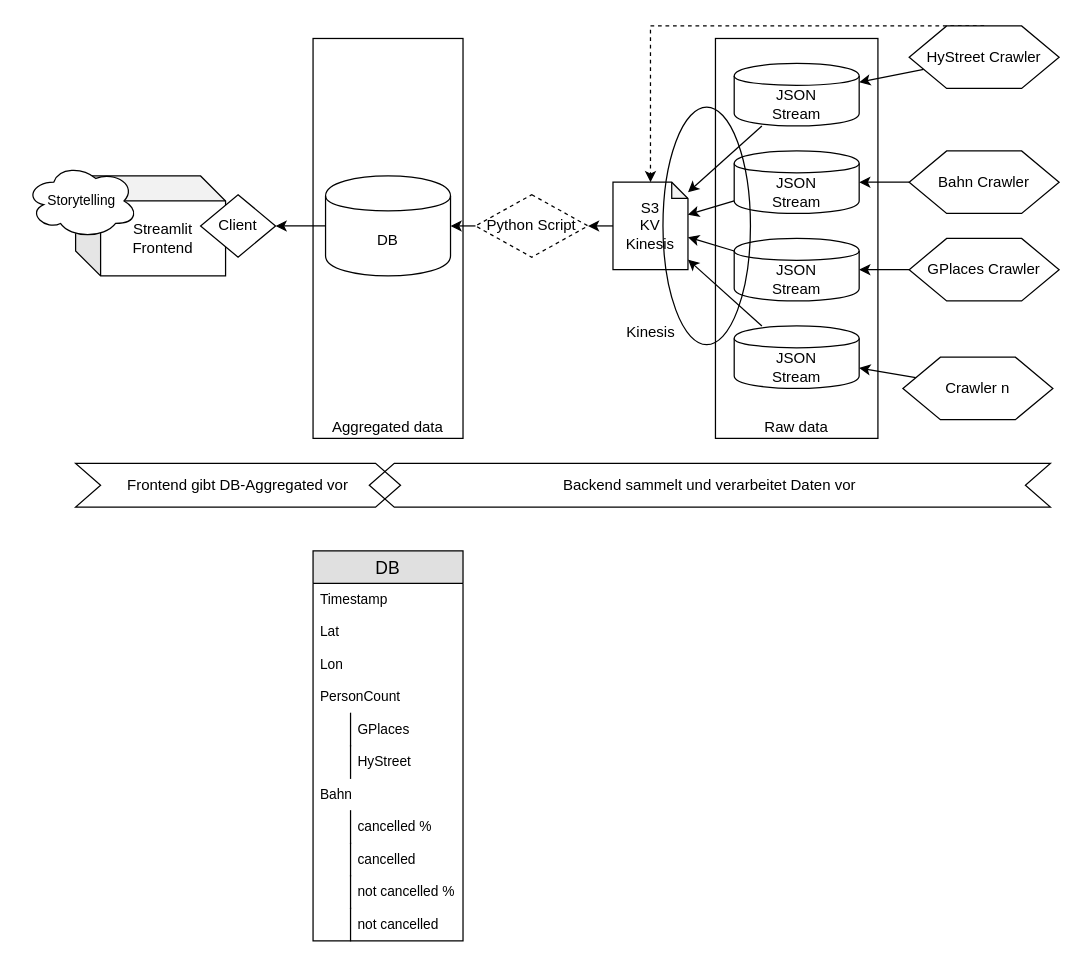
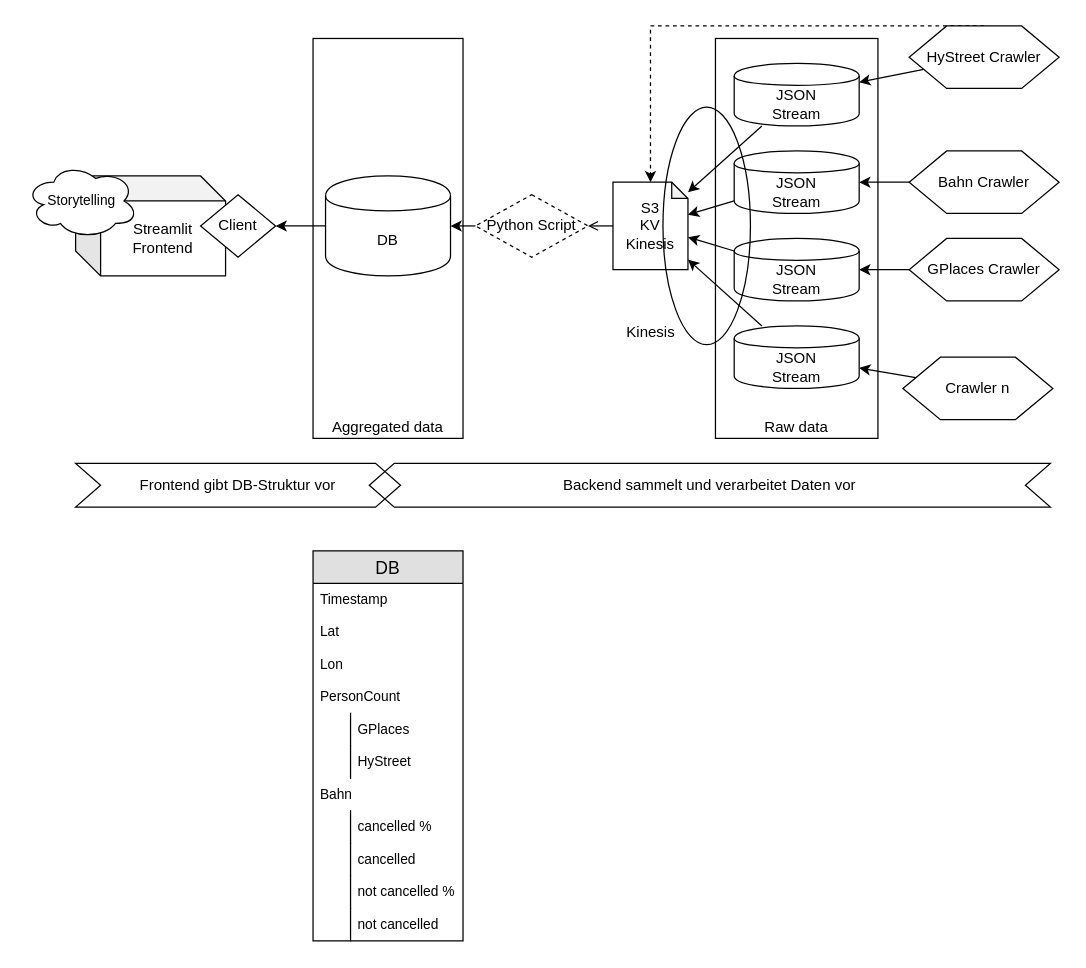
(598, 226) -> (596, 226)
(238, 486) -> (238, 486)
